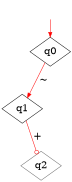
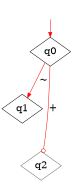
(31, 135) -> (48, 108)
